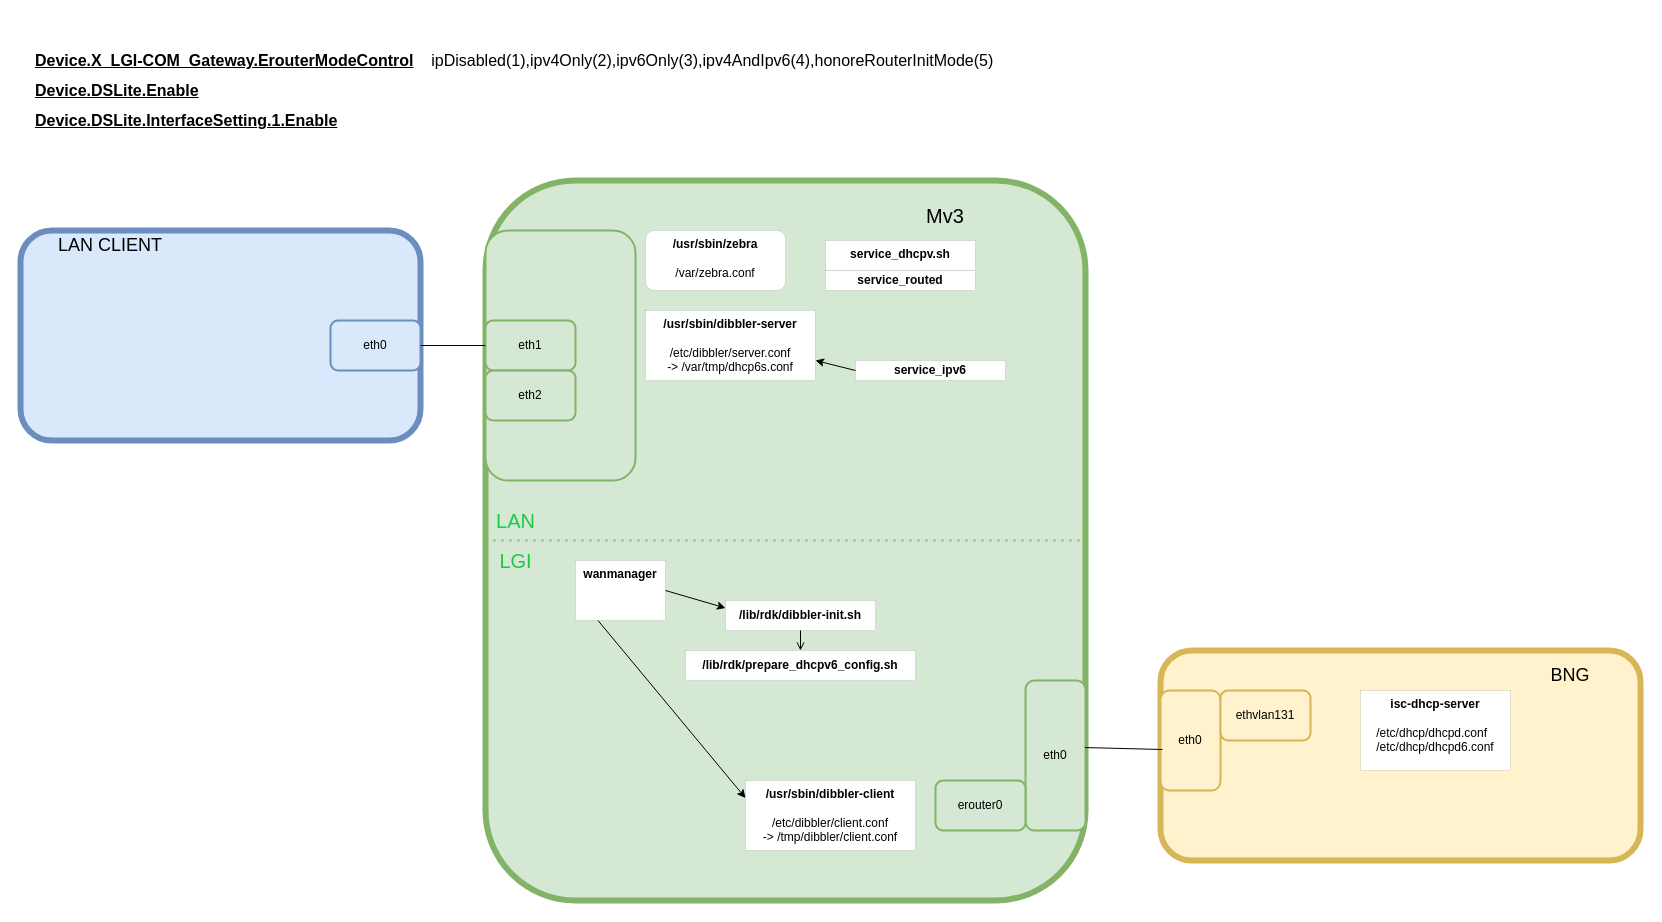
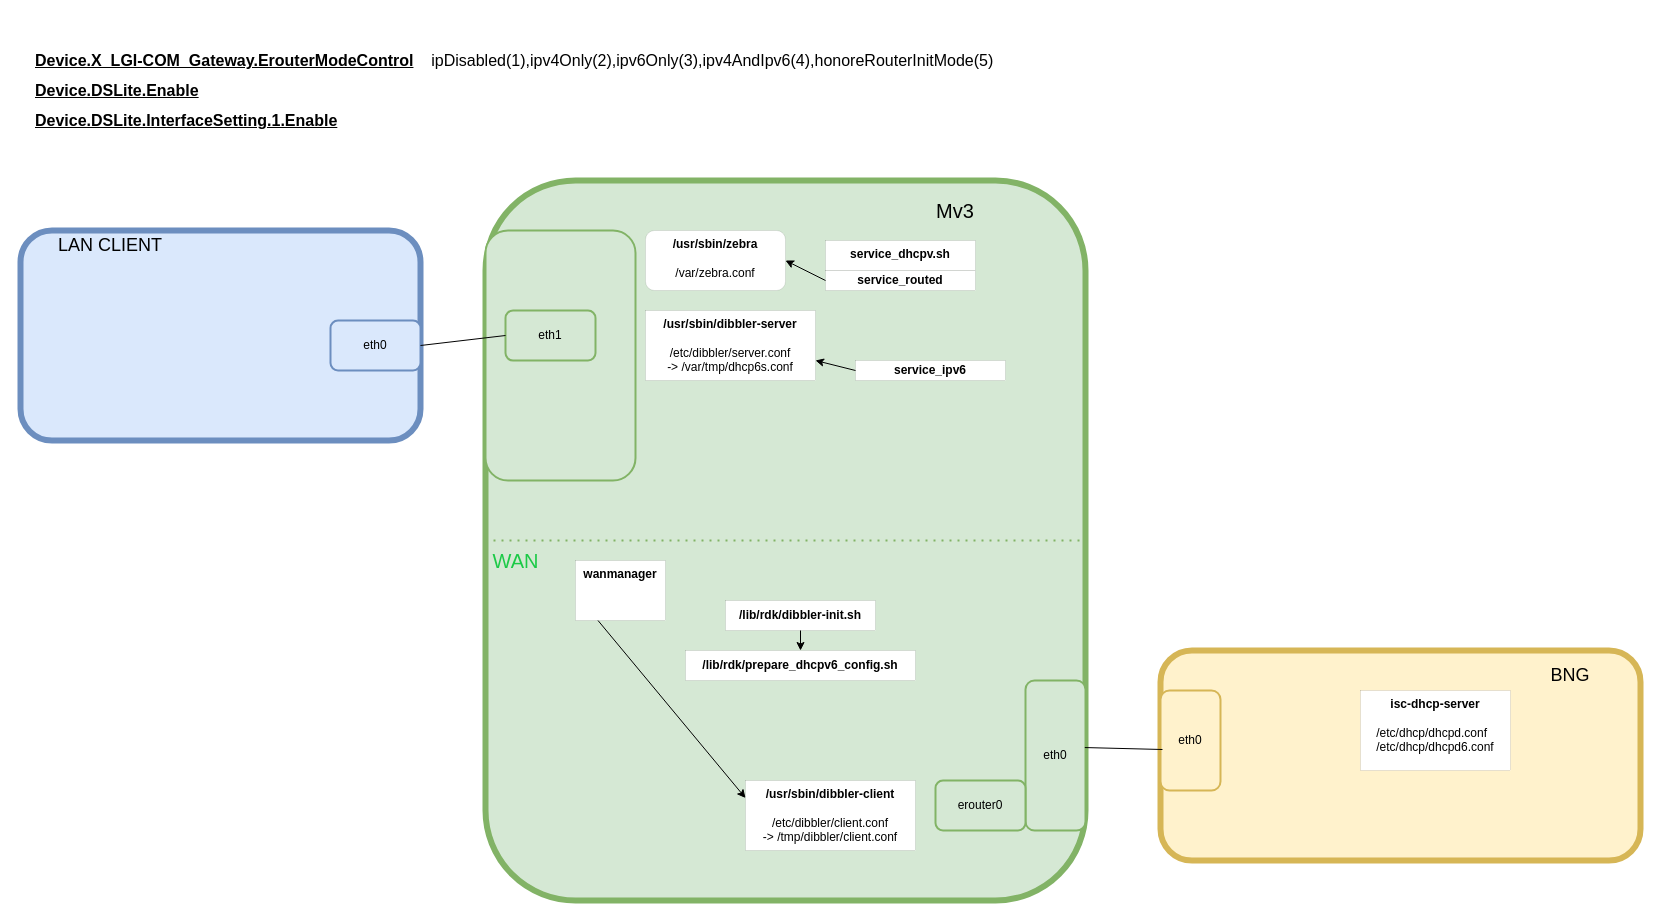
(946, 216) -> (956, 211)
none -> (808, 272)
(531, 346) -> (551, 336)
(531, 396) -> none
(516, 521) -> none
(516, 561) -> (516, 561)
(692, 598) -> none
(801, 644) -> (801, 642)
(1266, 716) -> none
